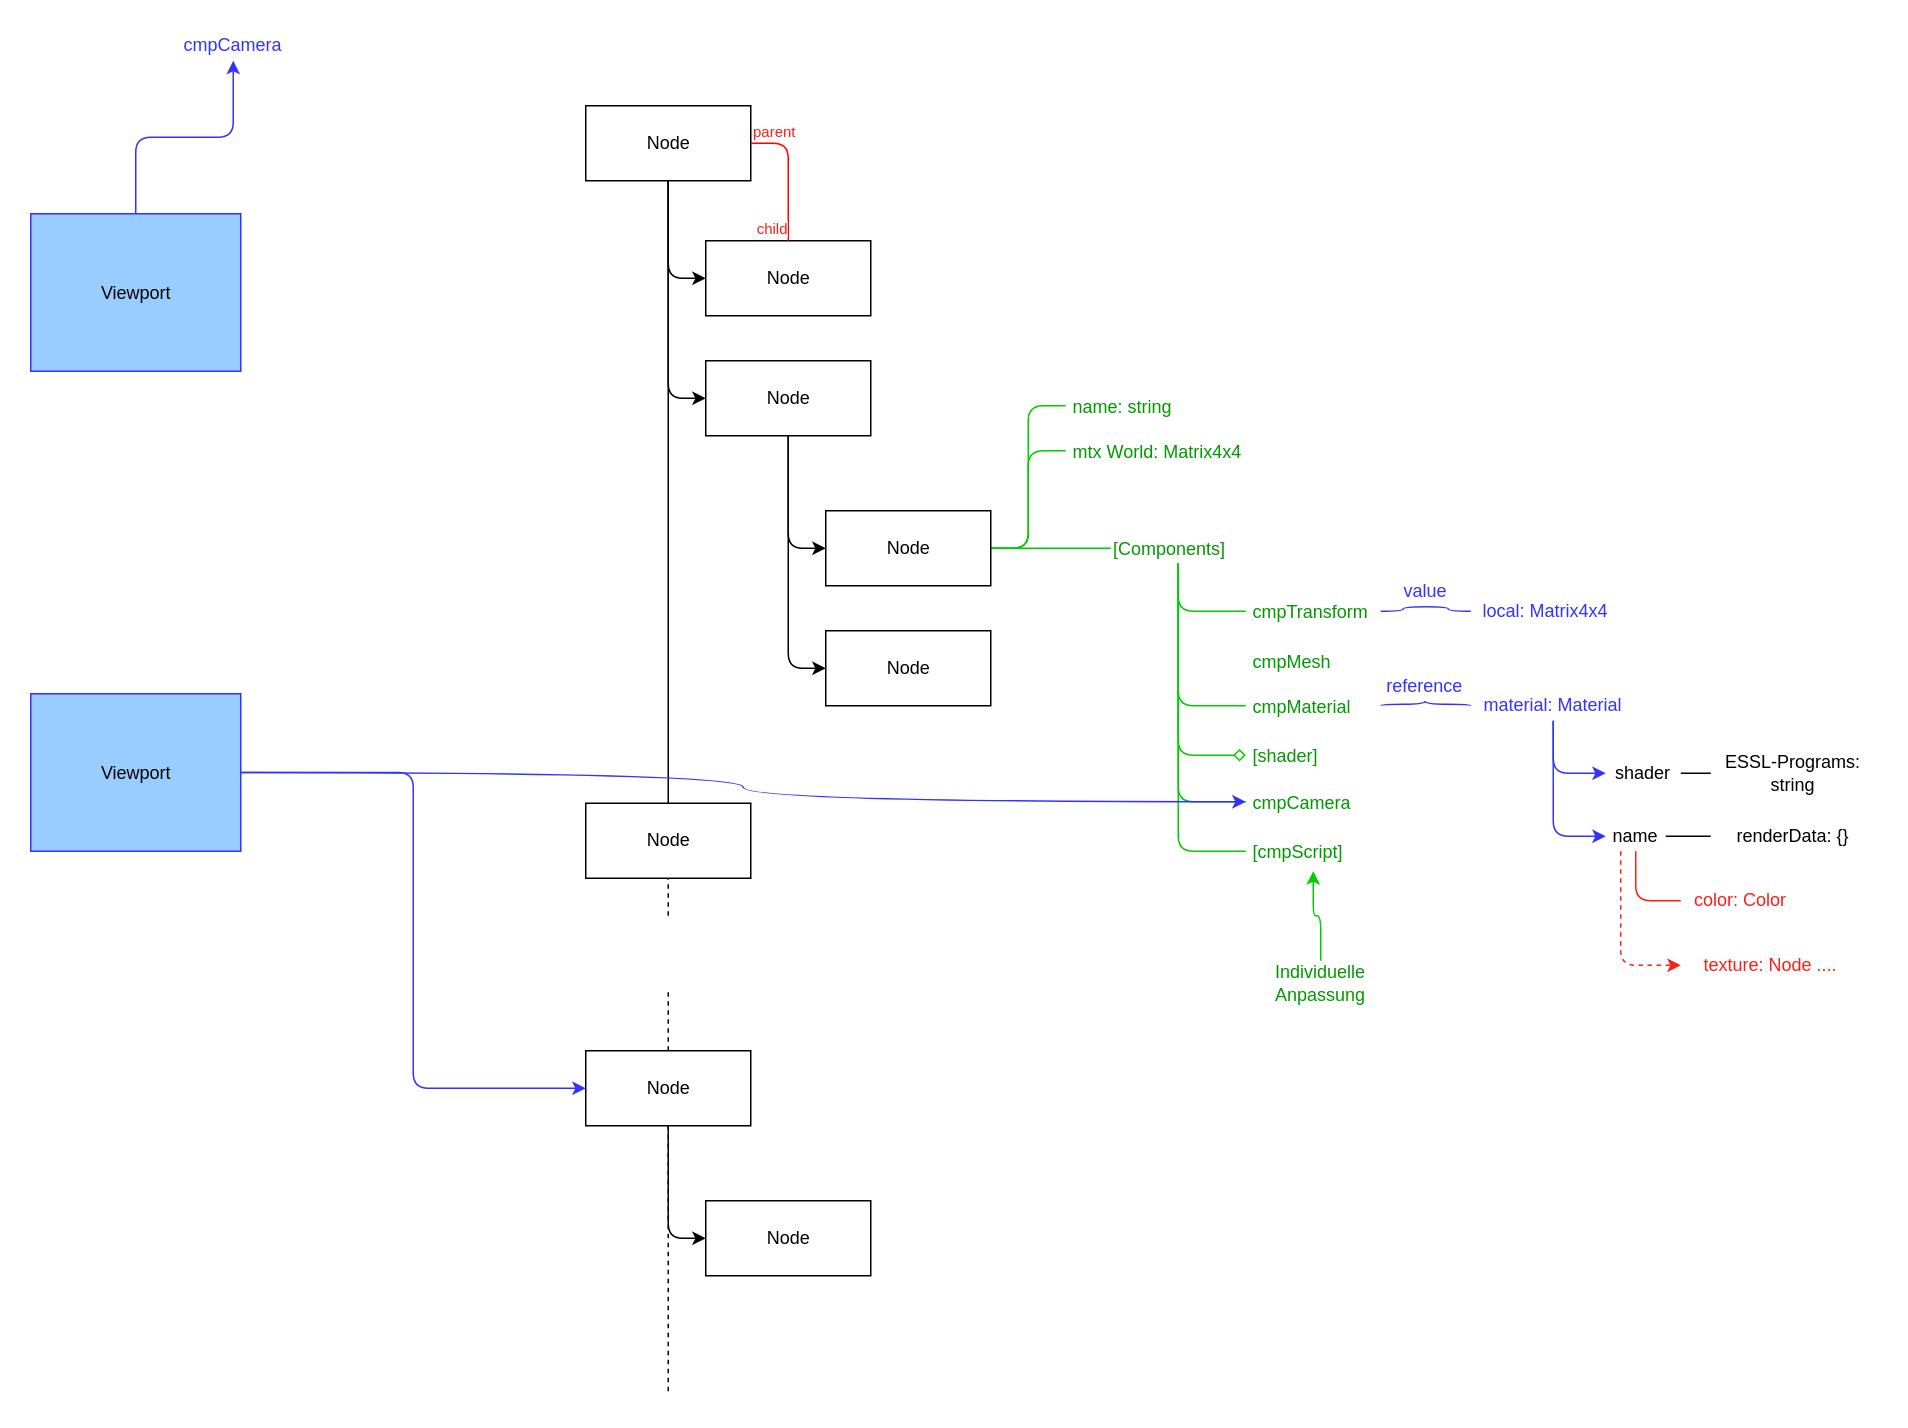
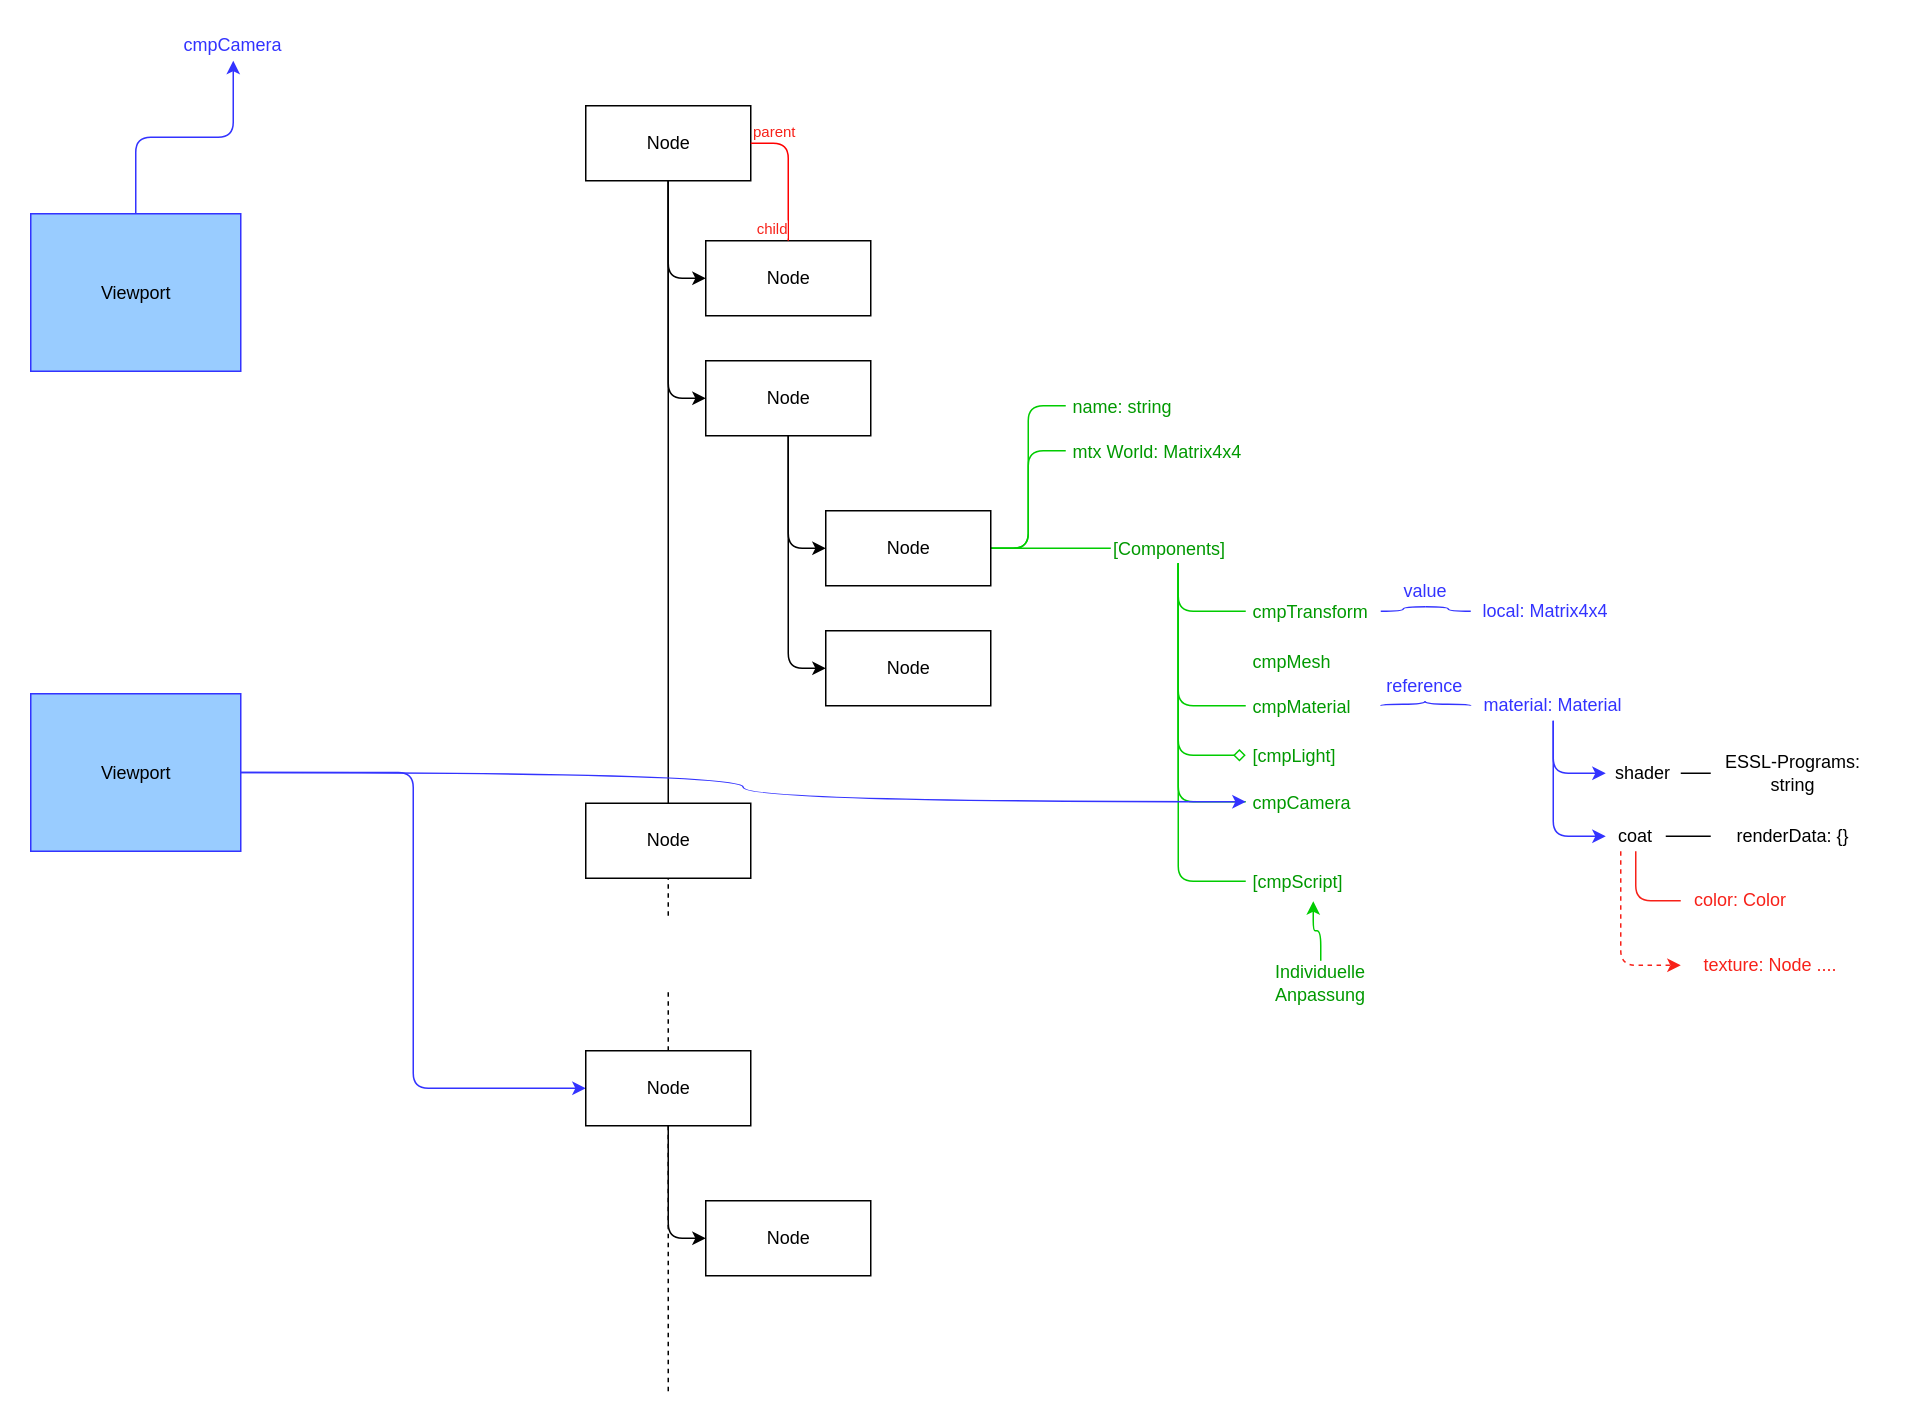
(1293, 756) -> (1301, 756)
(1636, 836) -> (1636, 836)
(1313, 851) -> (1313, 881)
